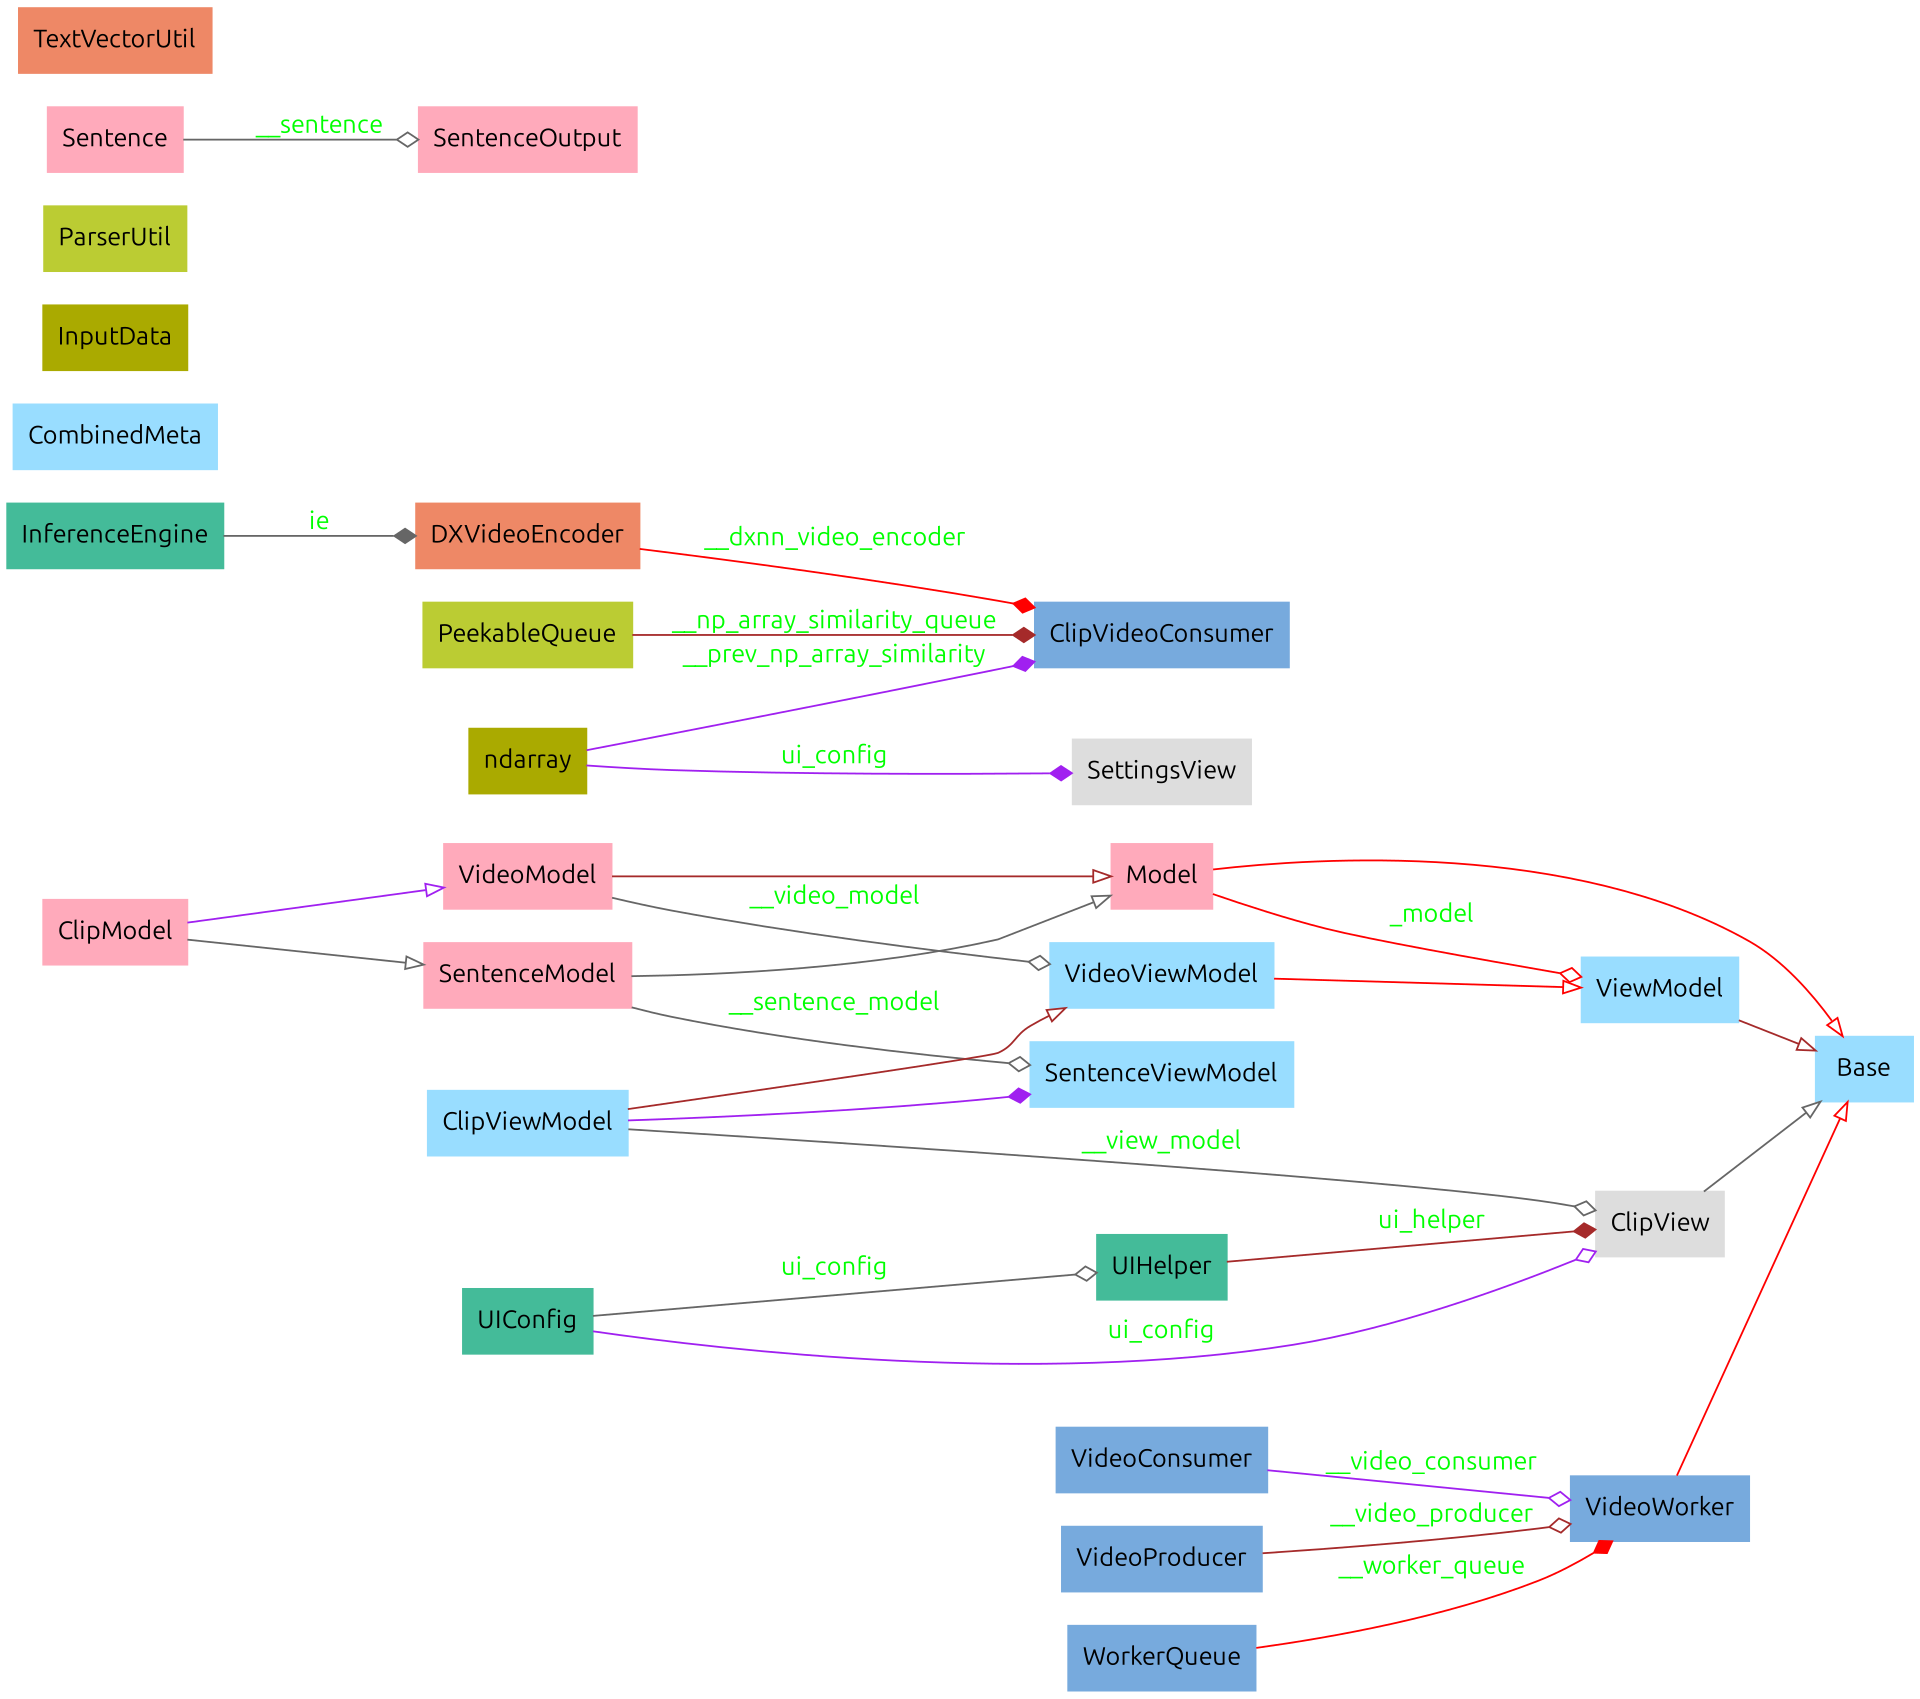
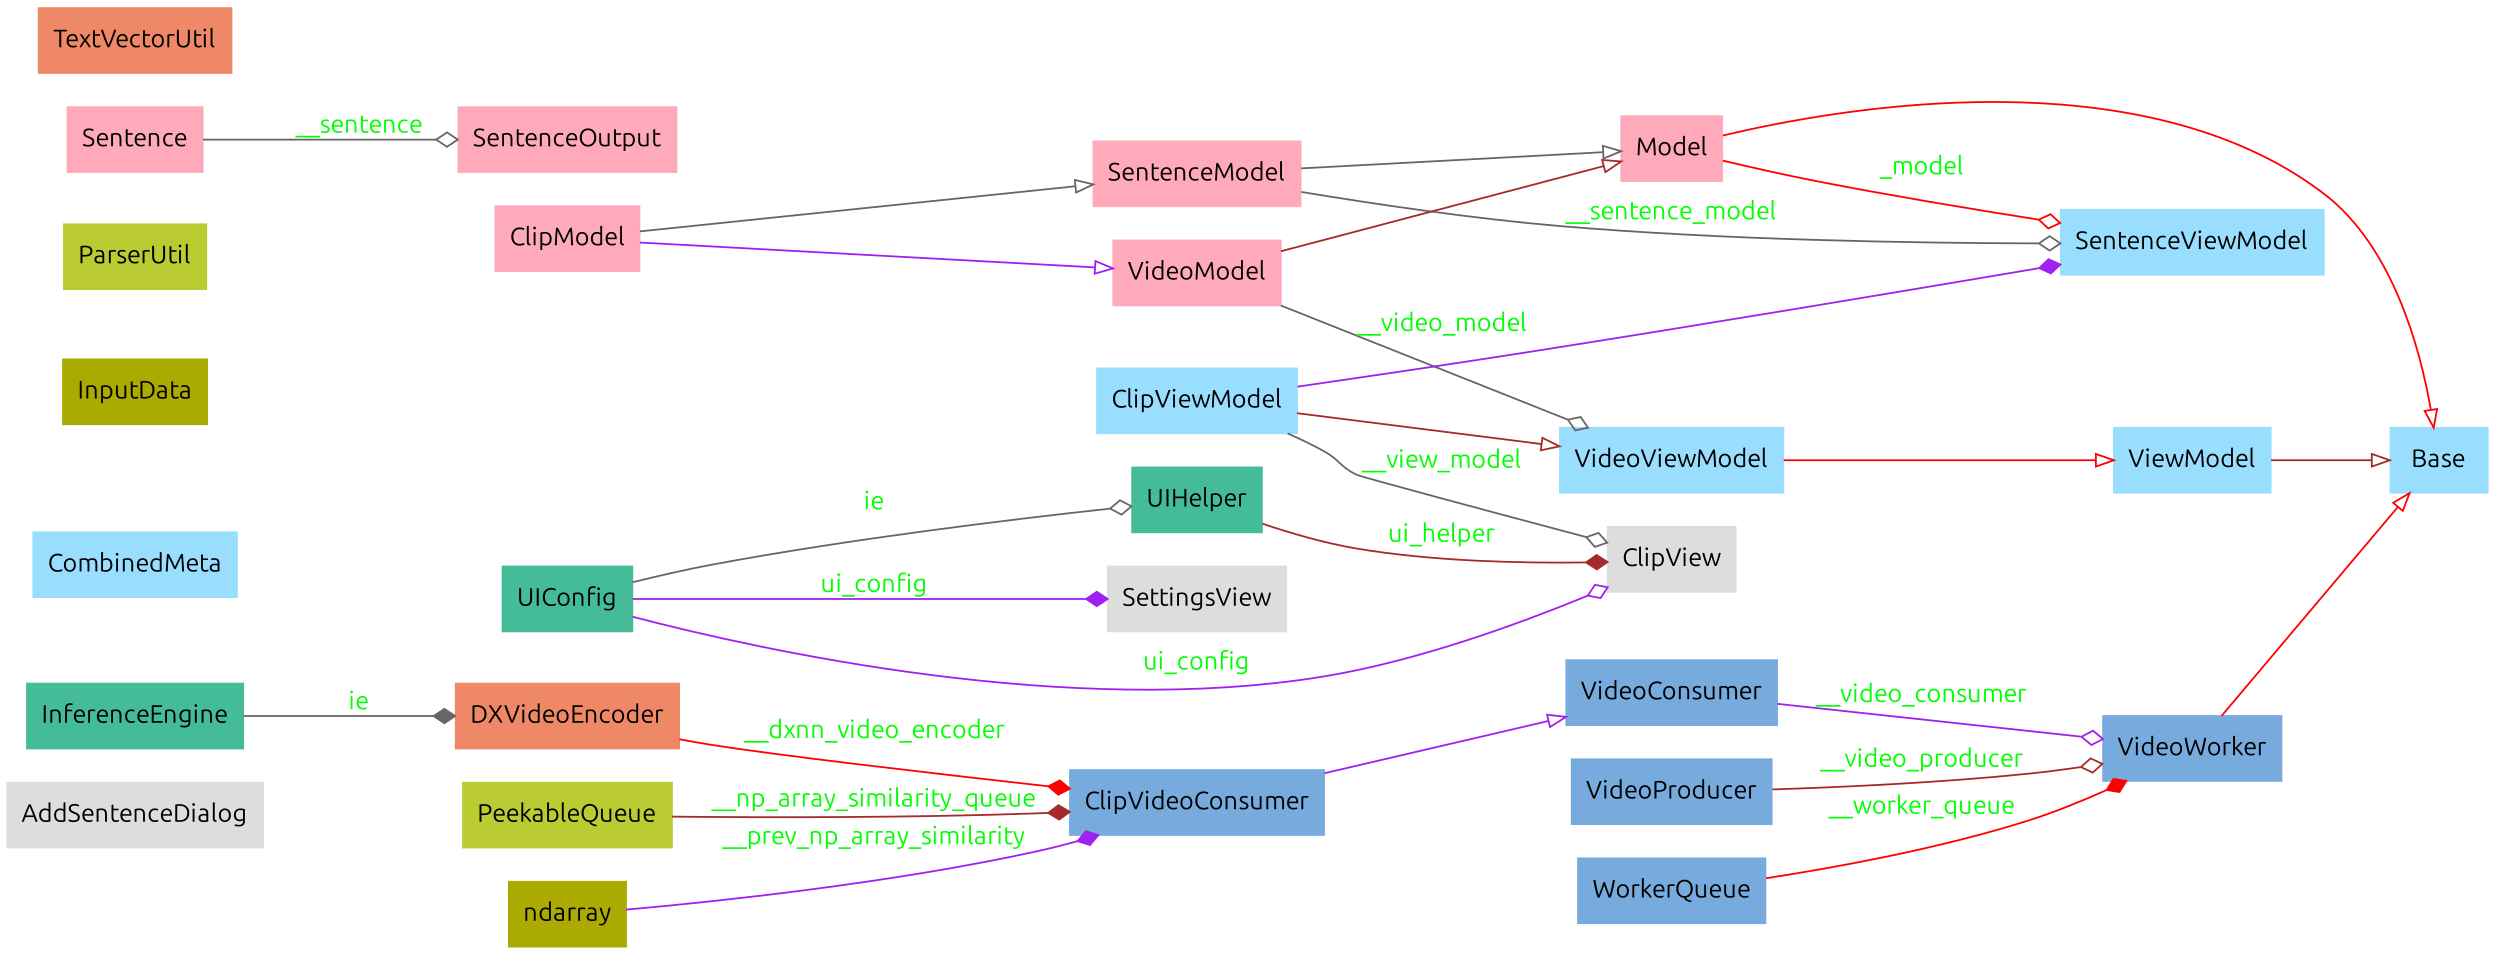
none -> (1436, 747)
(818, 773) -> (859, 599)
none -> (135, 815)
(1384, 941) -> (1880, 193)
(1755, 1152) -> none
(835, 1268) -> (875, 503)
